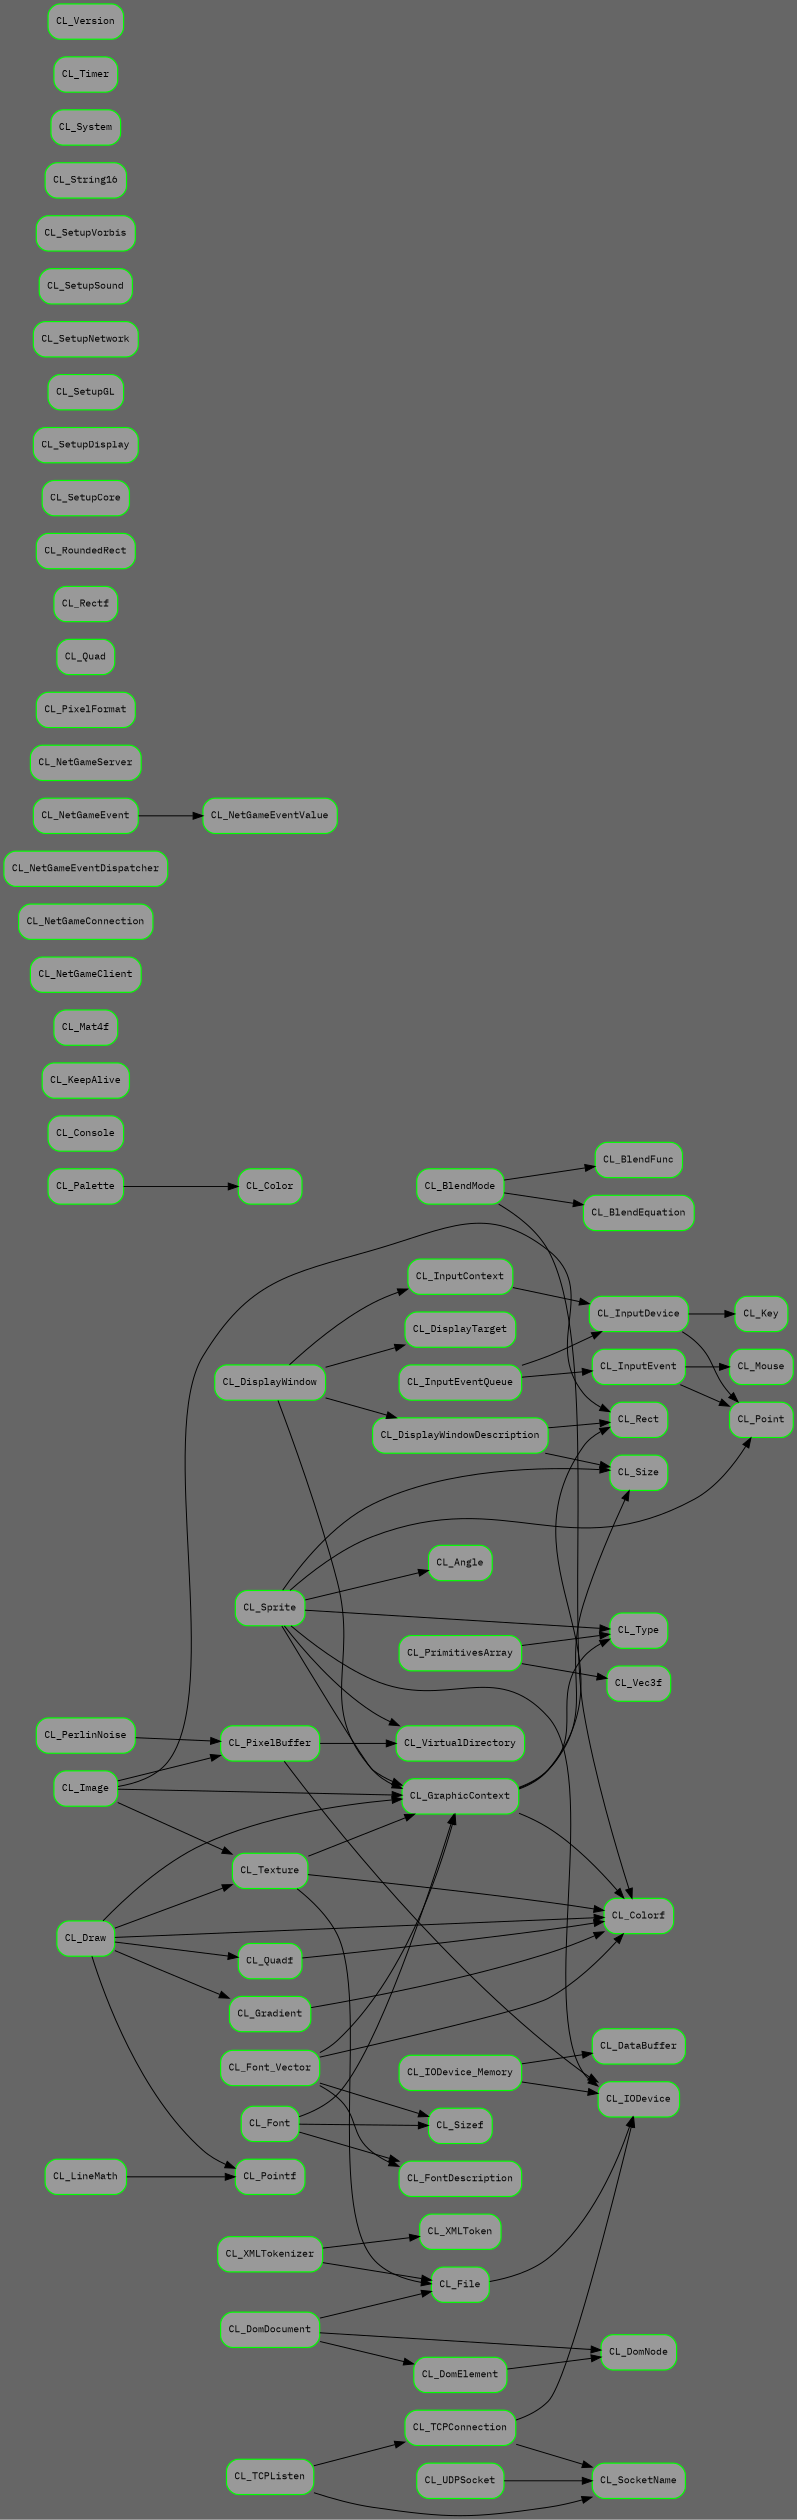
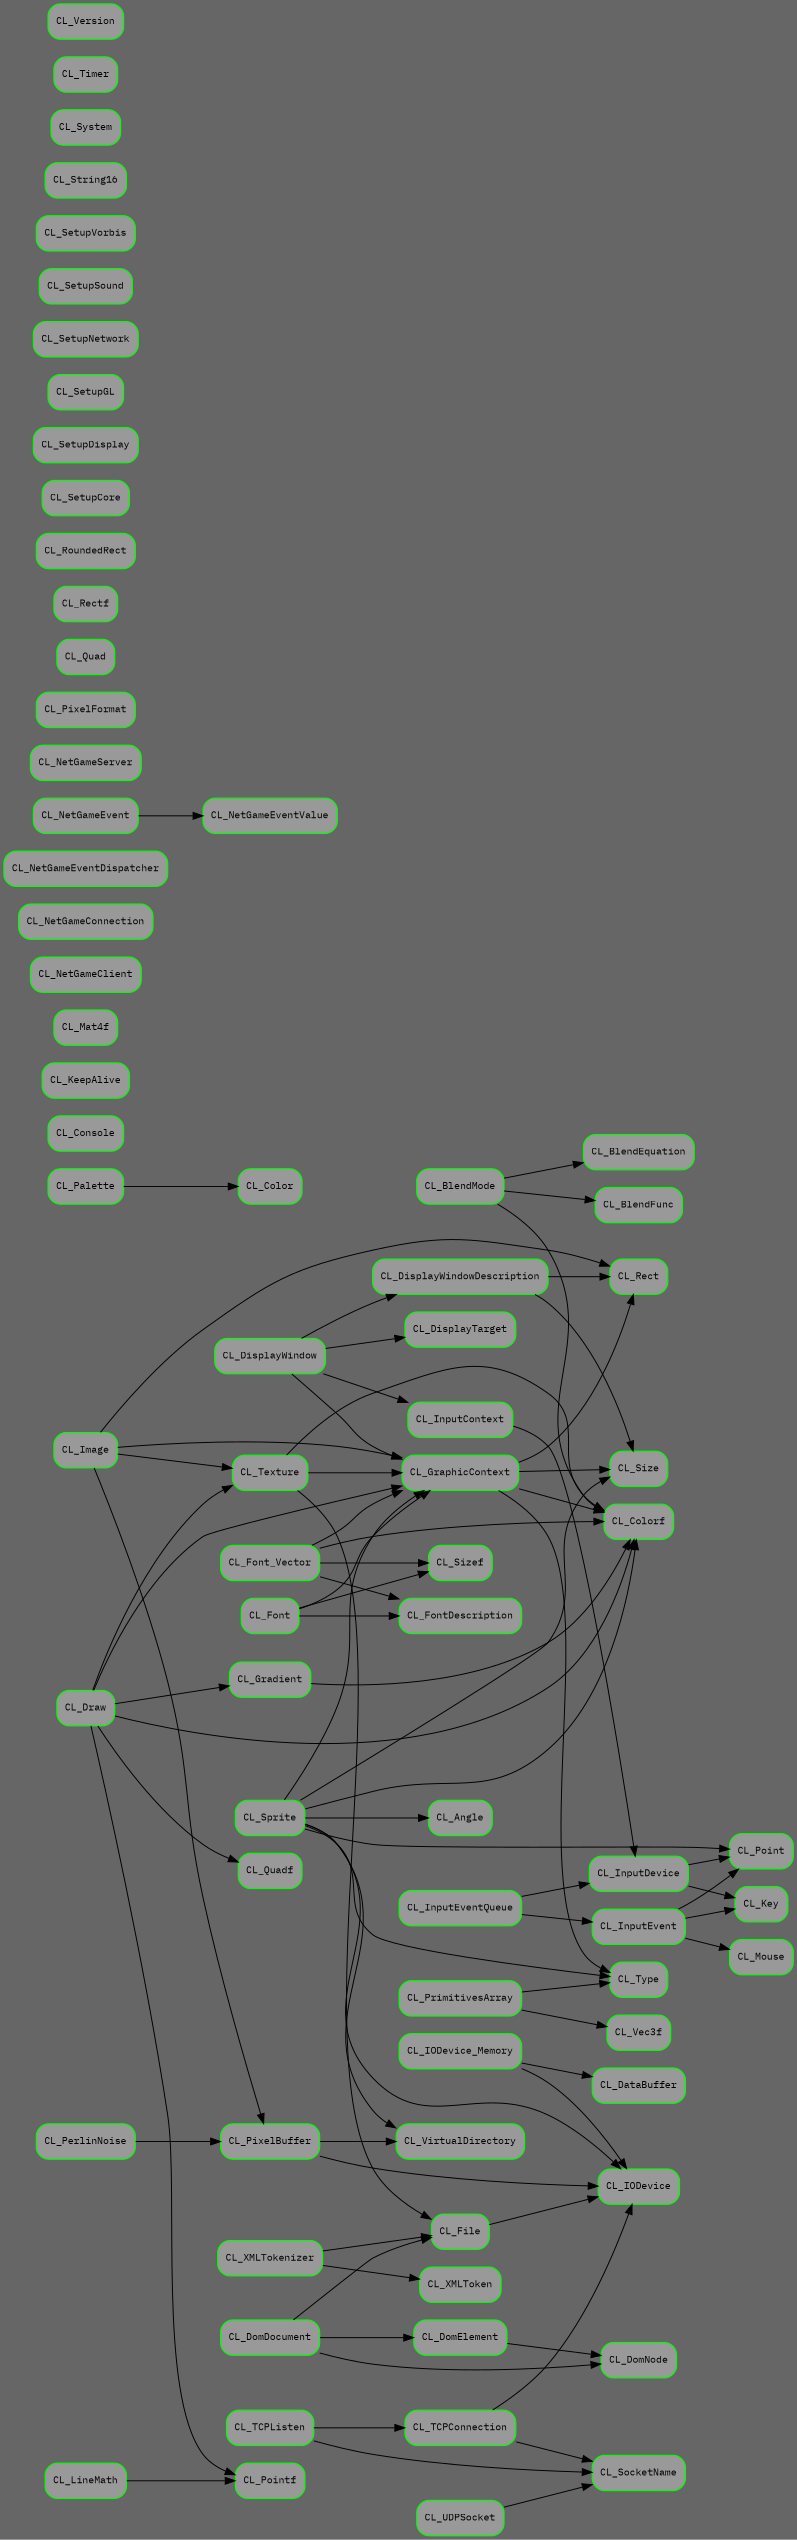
none -> (705, 1915)
(448, 1942) -> (535, 1759)
